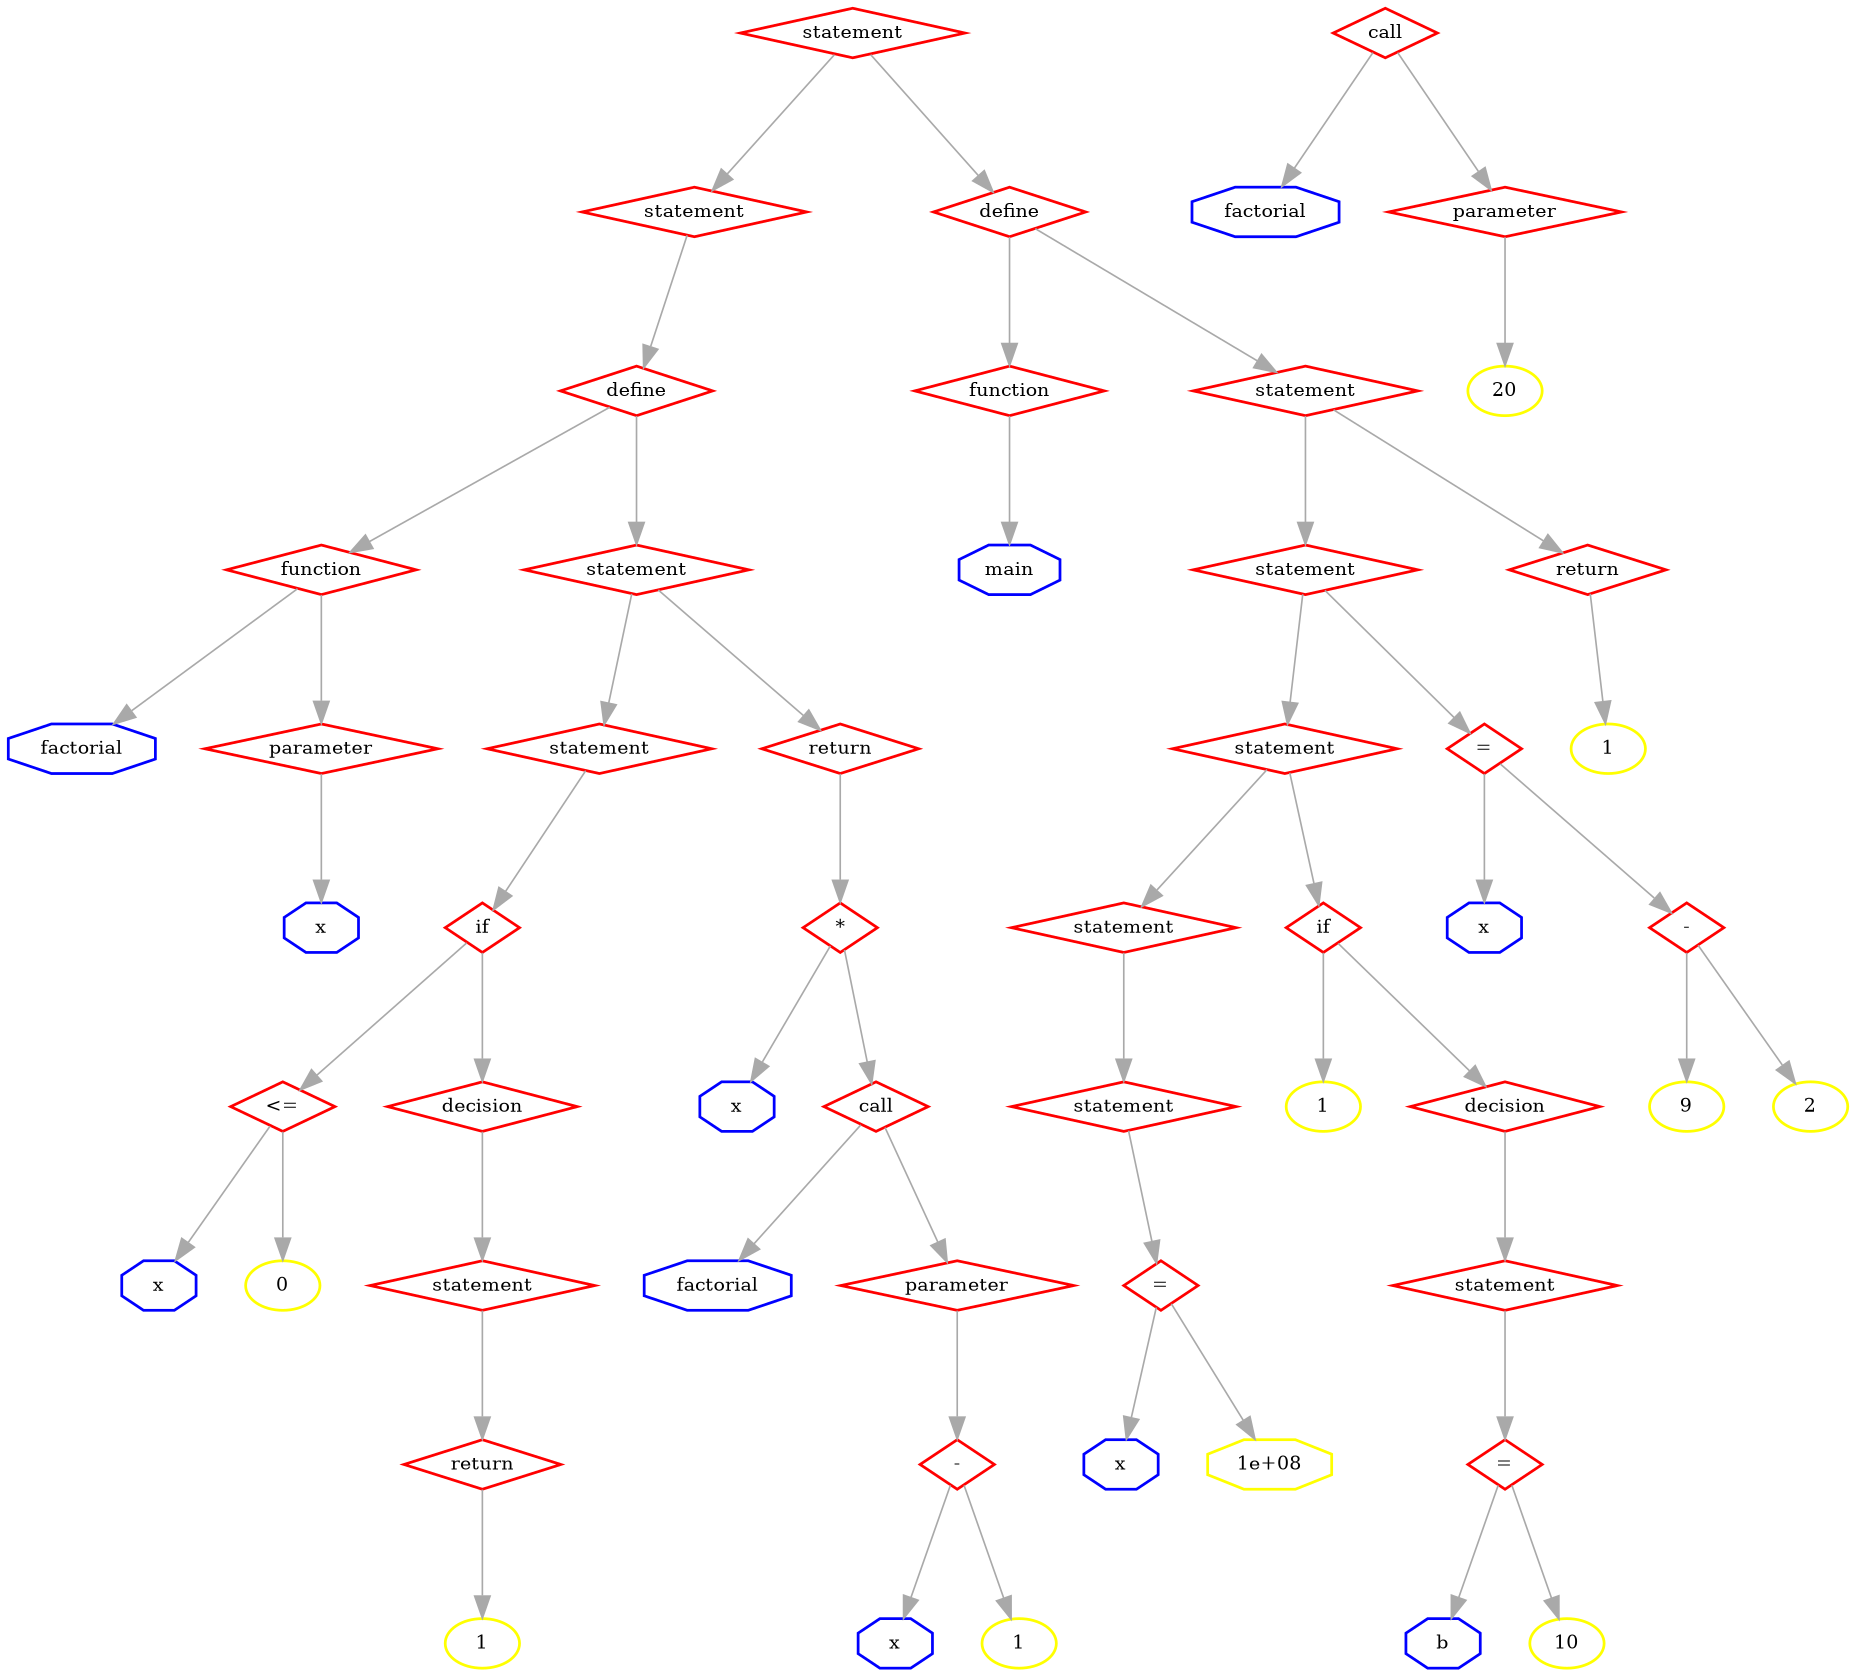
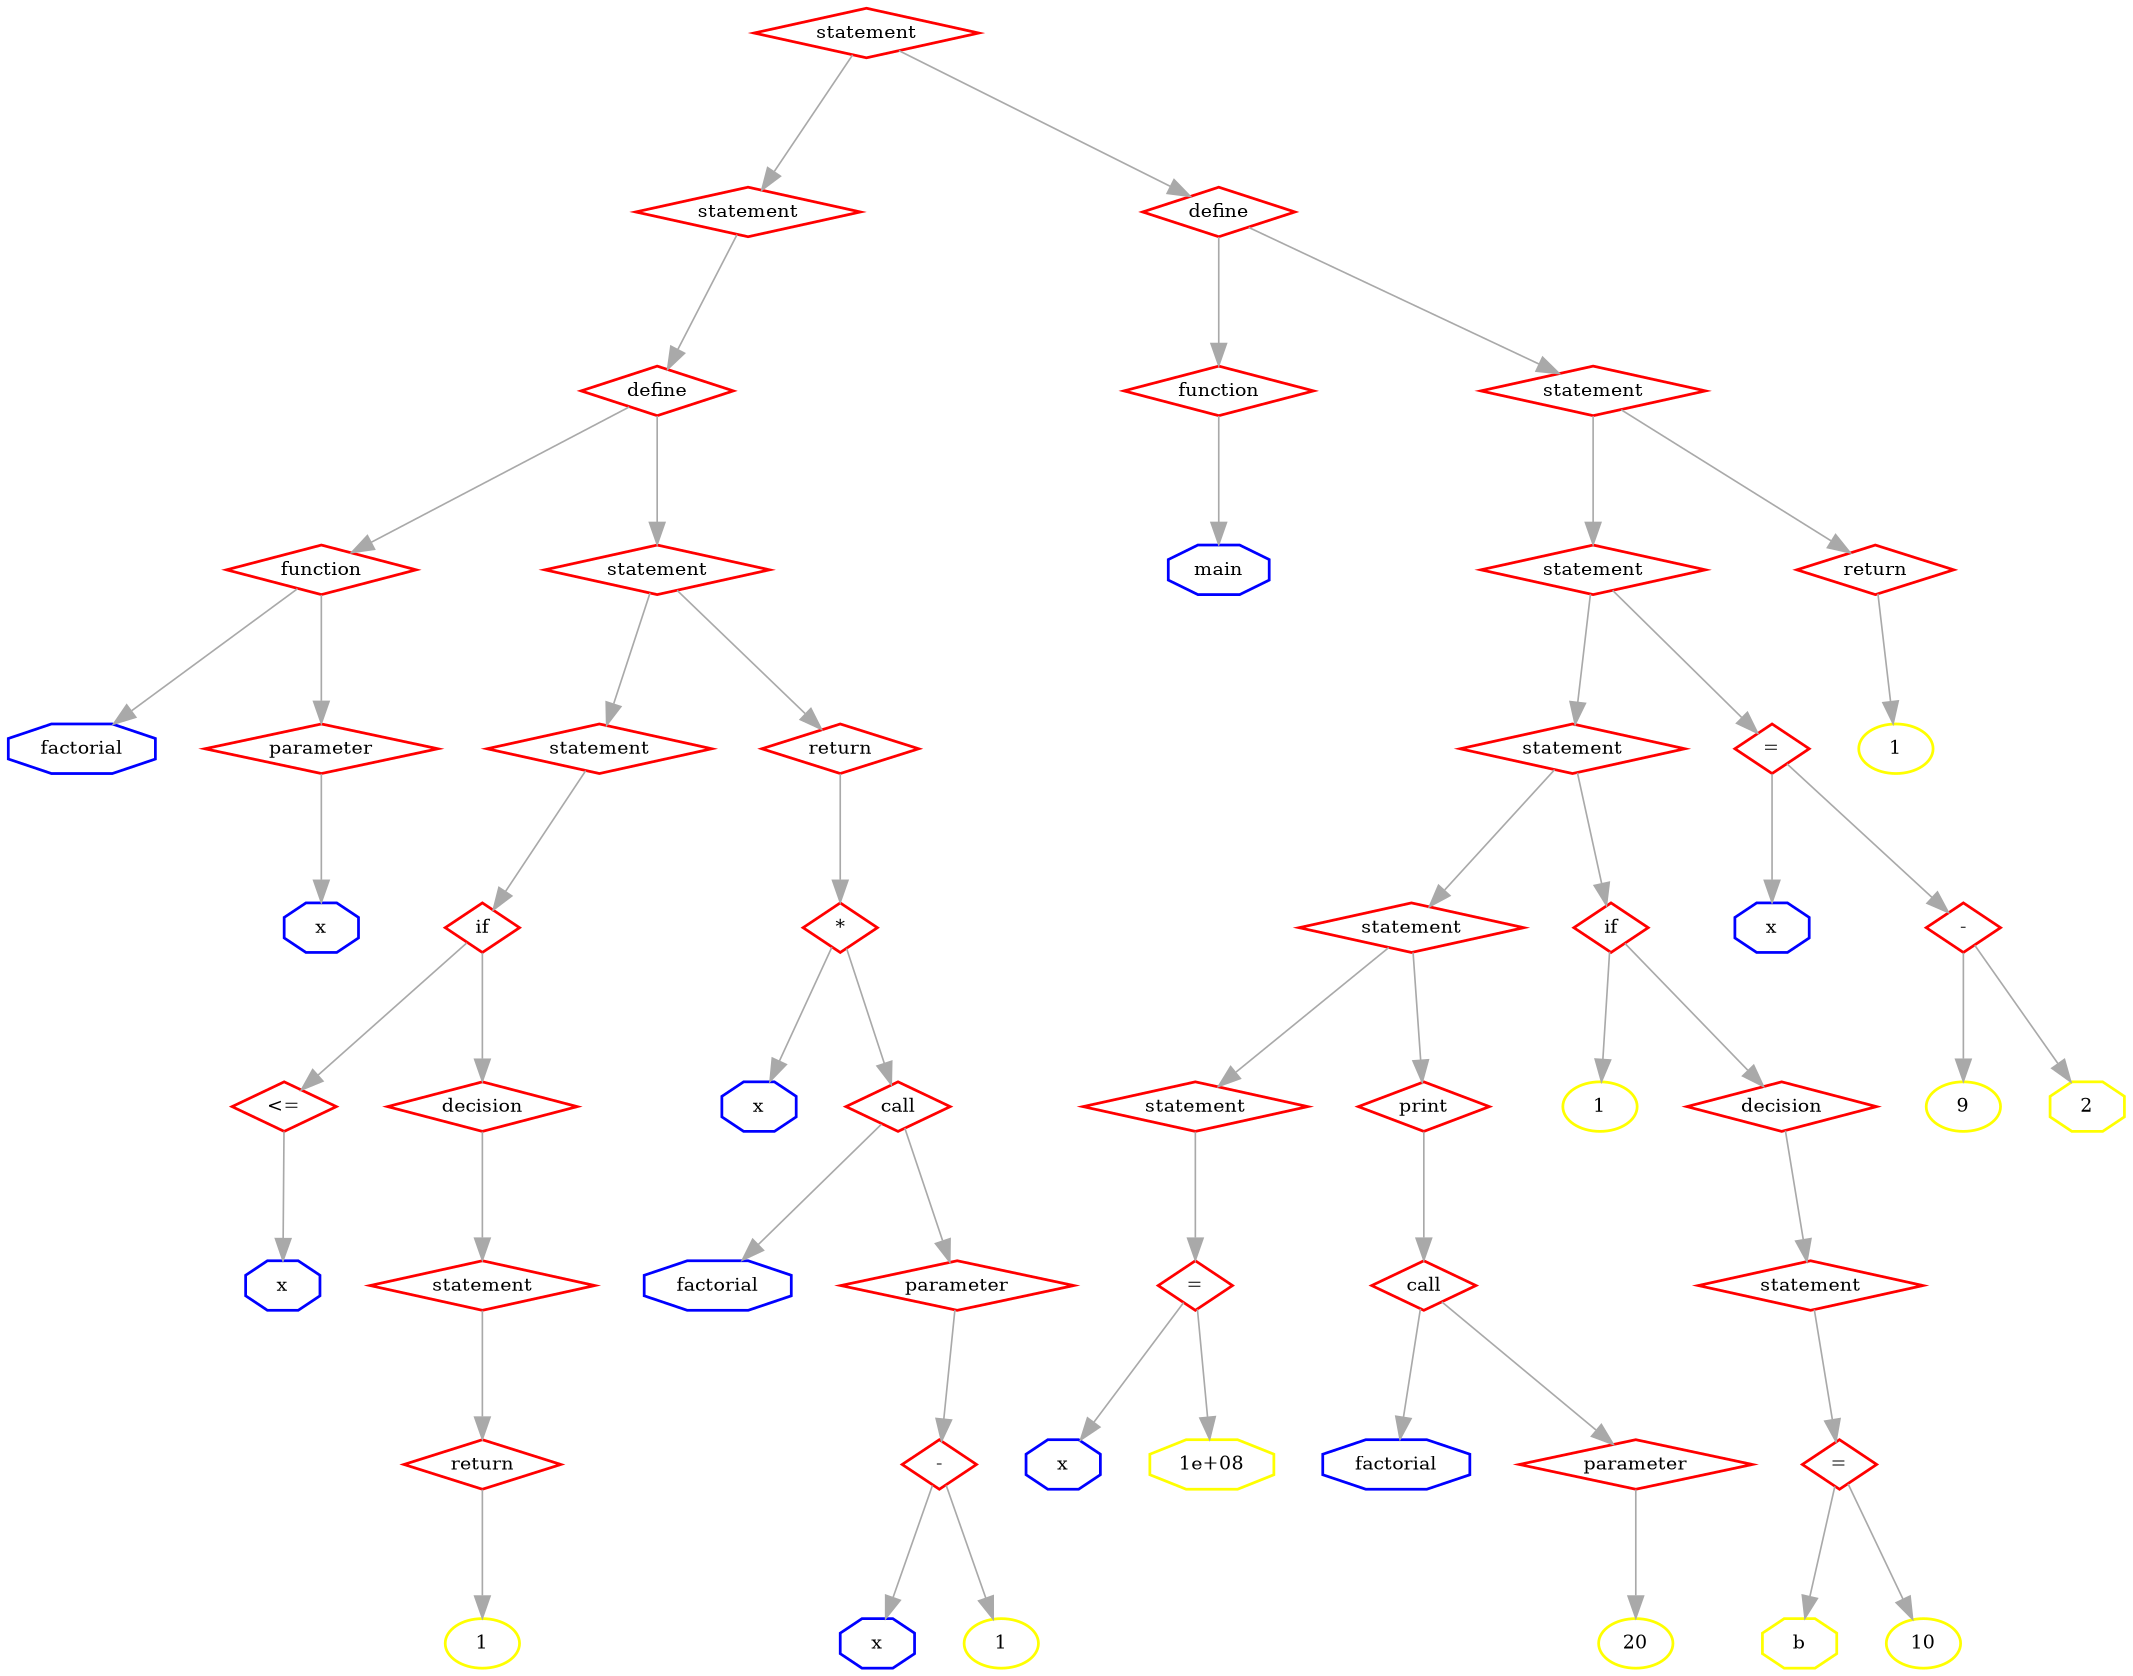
none -> (1424, 1107)
(1811, 1107) -> (2087, 1107)
(283, 1286) -> none
(1443, 1643) -> (1800, 1643)
